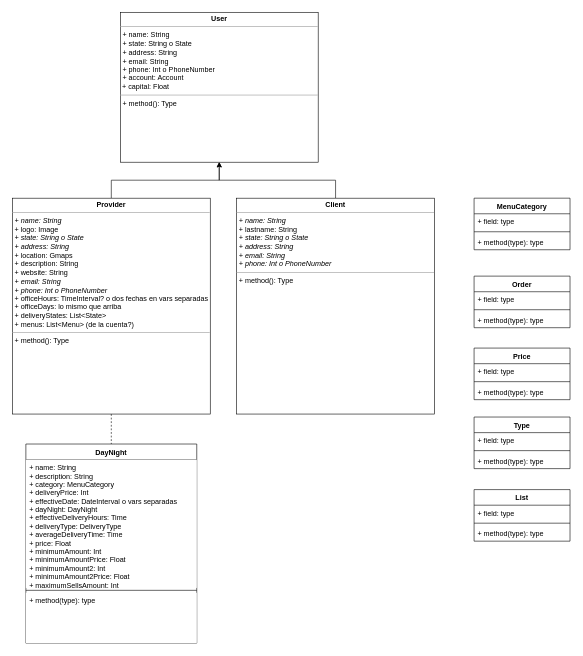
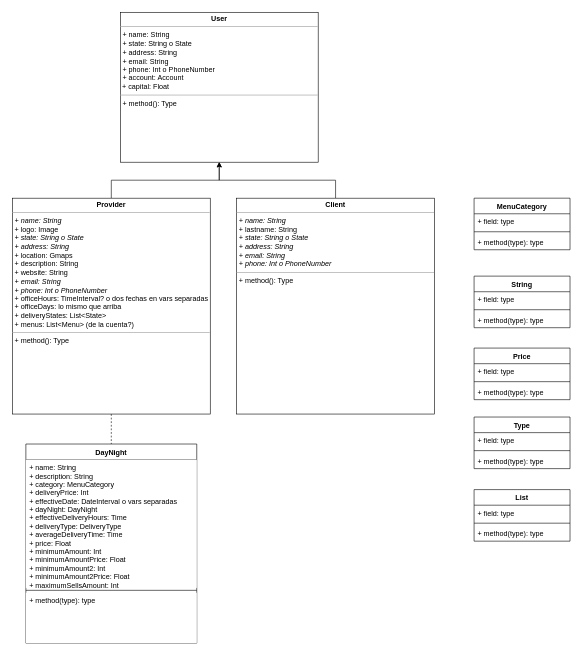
(522, 284) -> (522, 284)
